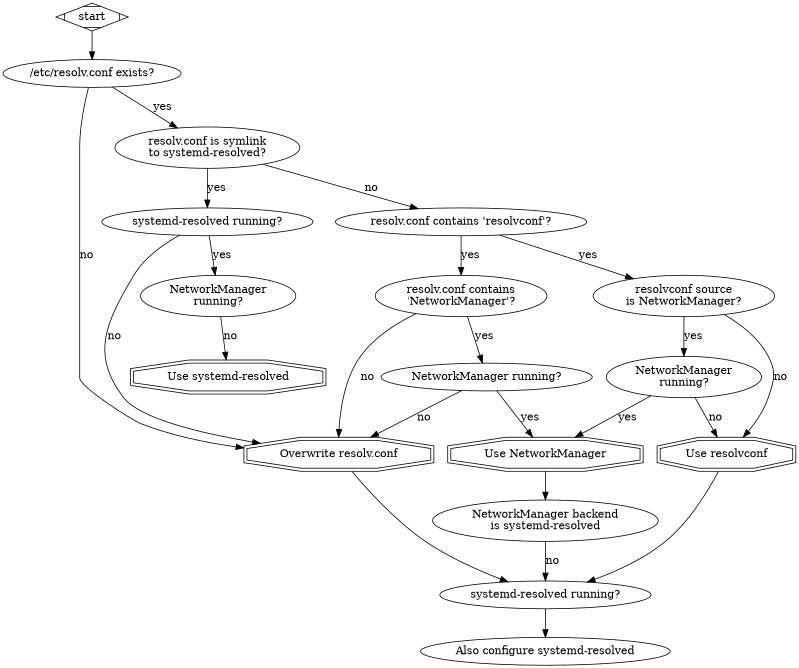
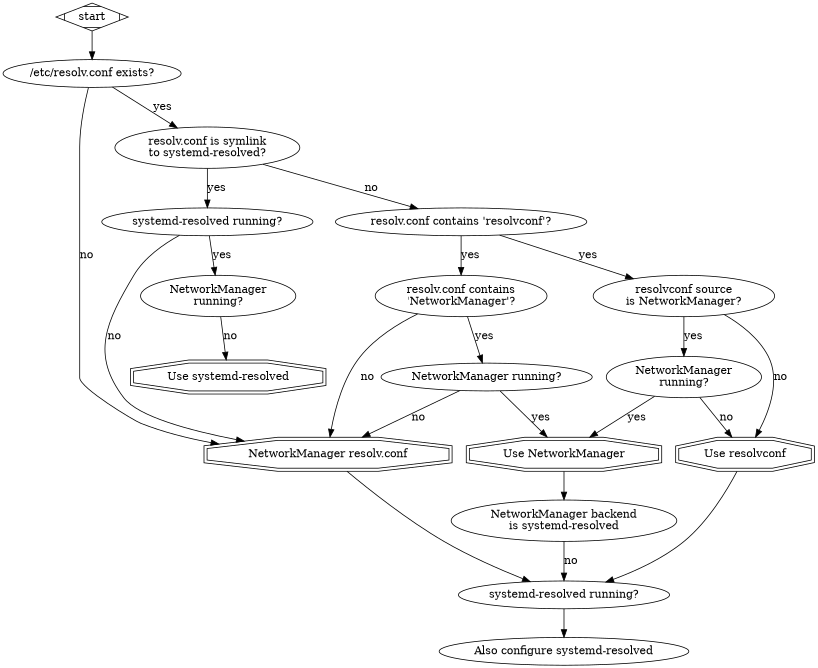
(339, 454) -> (328, 454)
